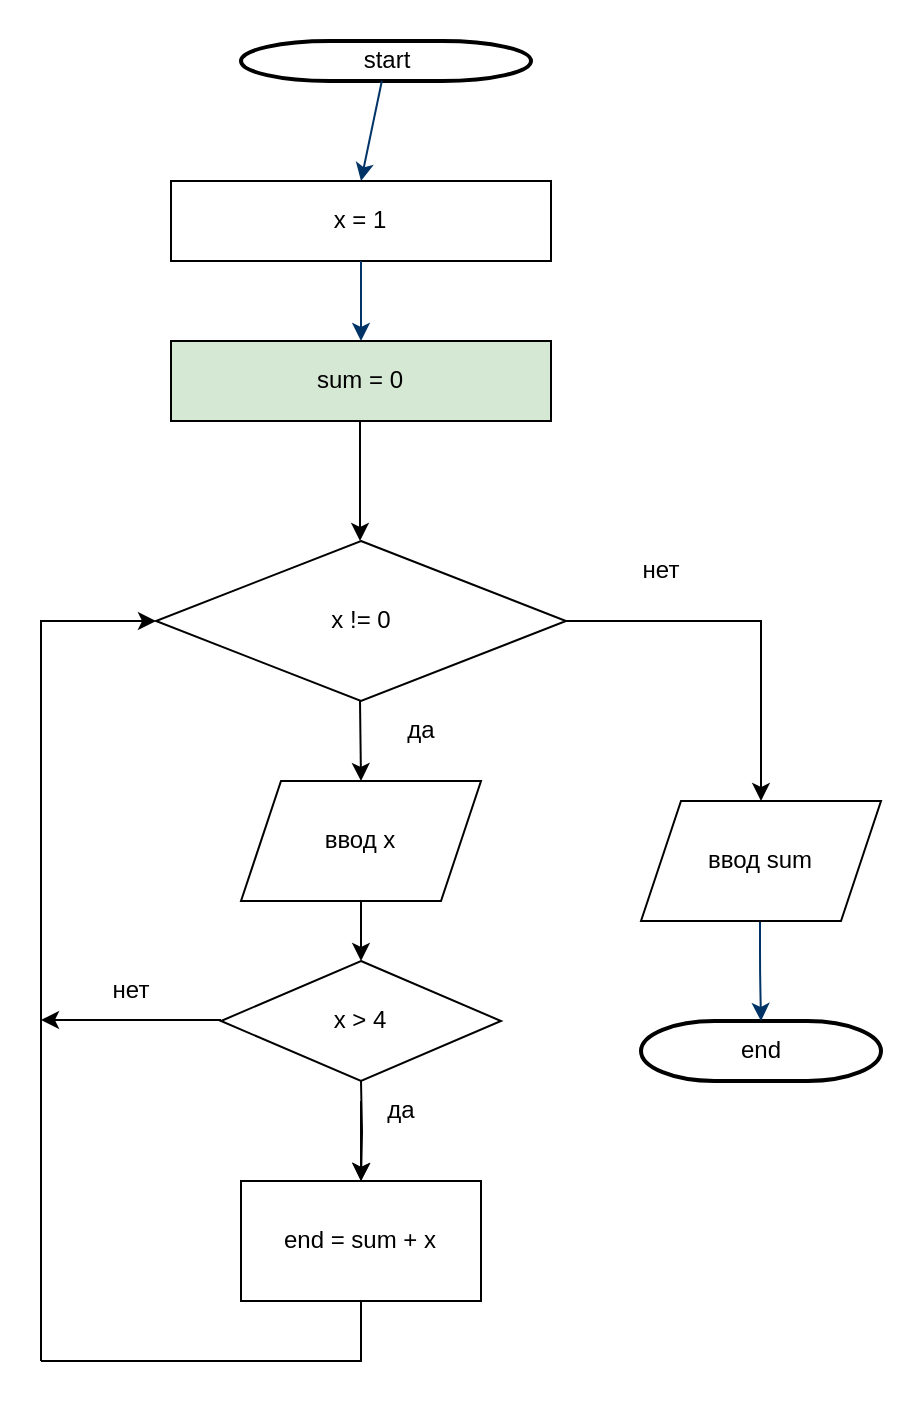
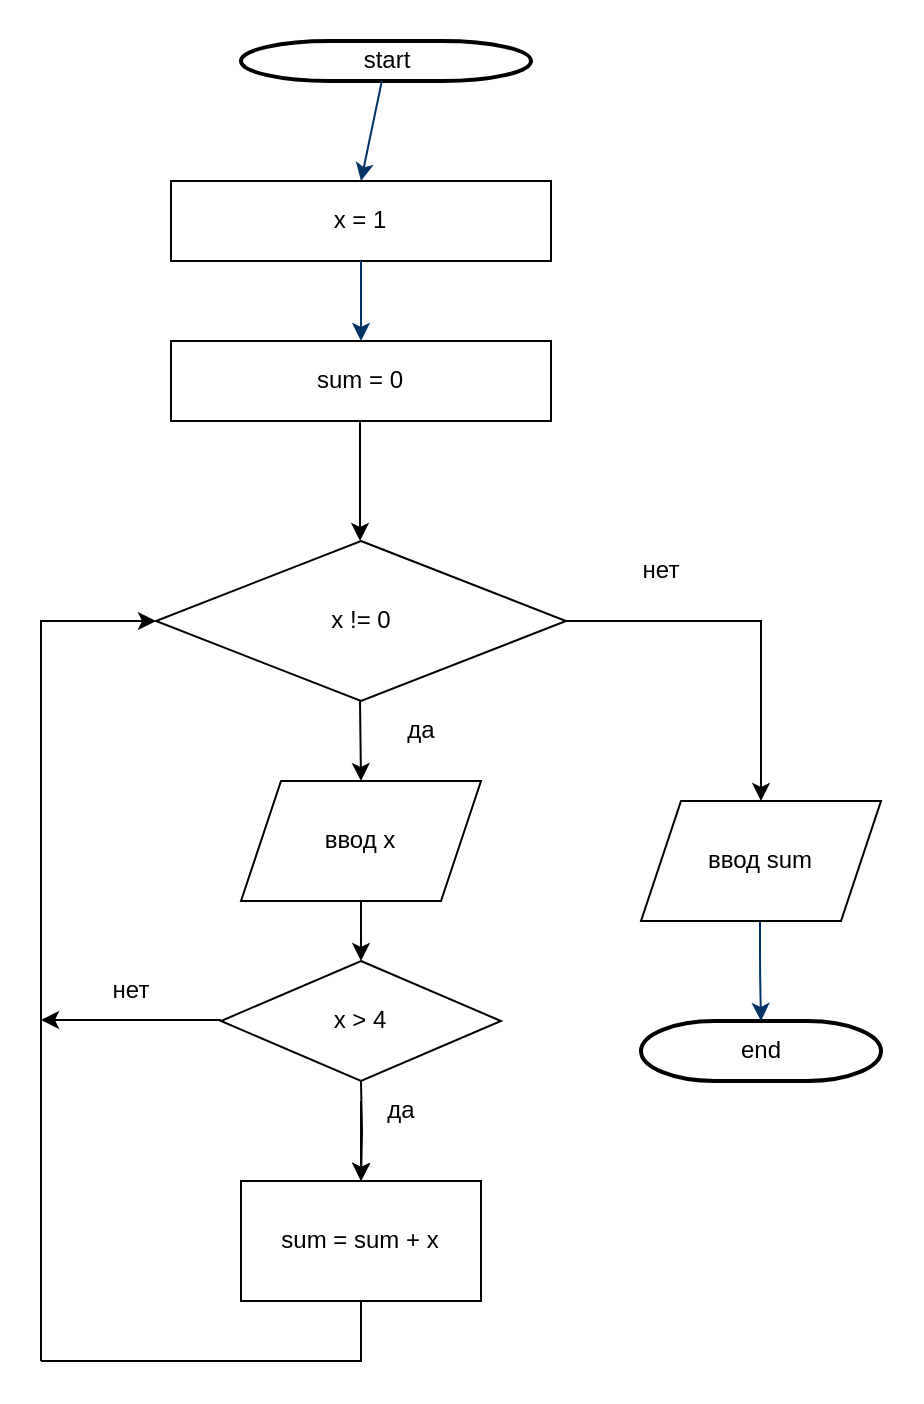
(361, 381) -> (361, 381)
(361, 1241) -> (361, 1241)
